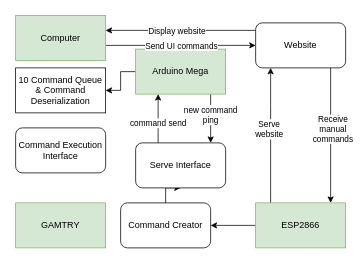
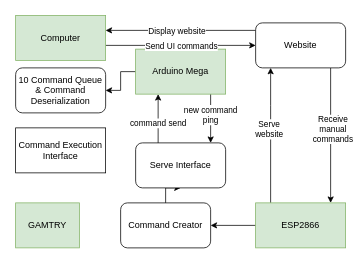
(60, 90) -> (60, 90)
(60, 150) -> (60, 150)
(60, 225) -> (47, 225)
